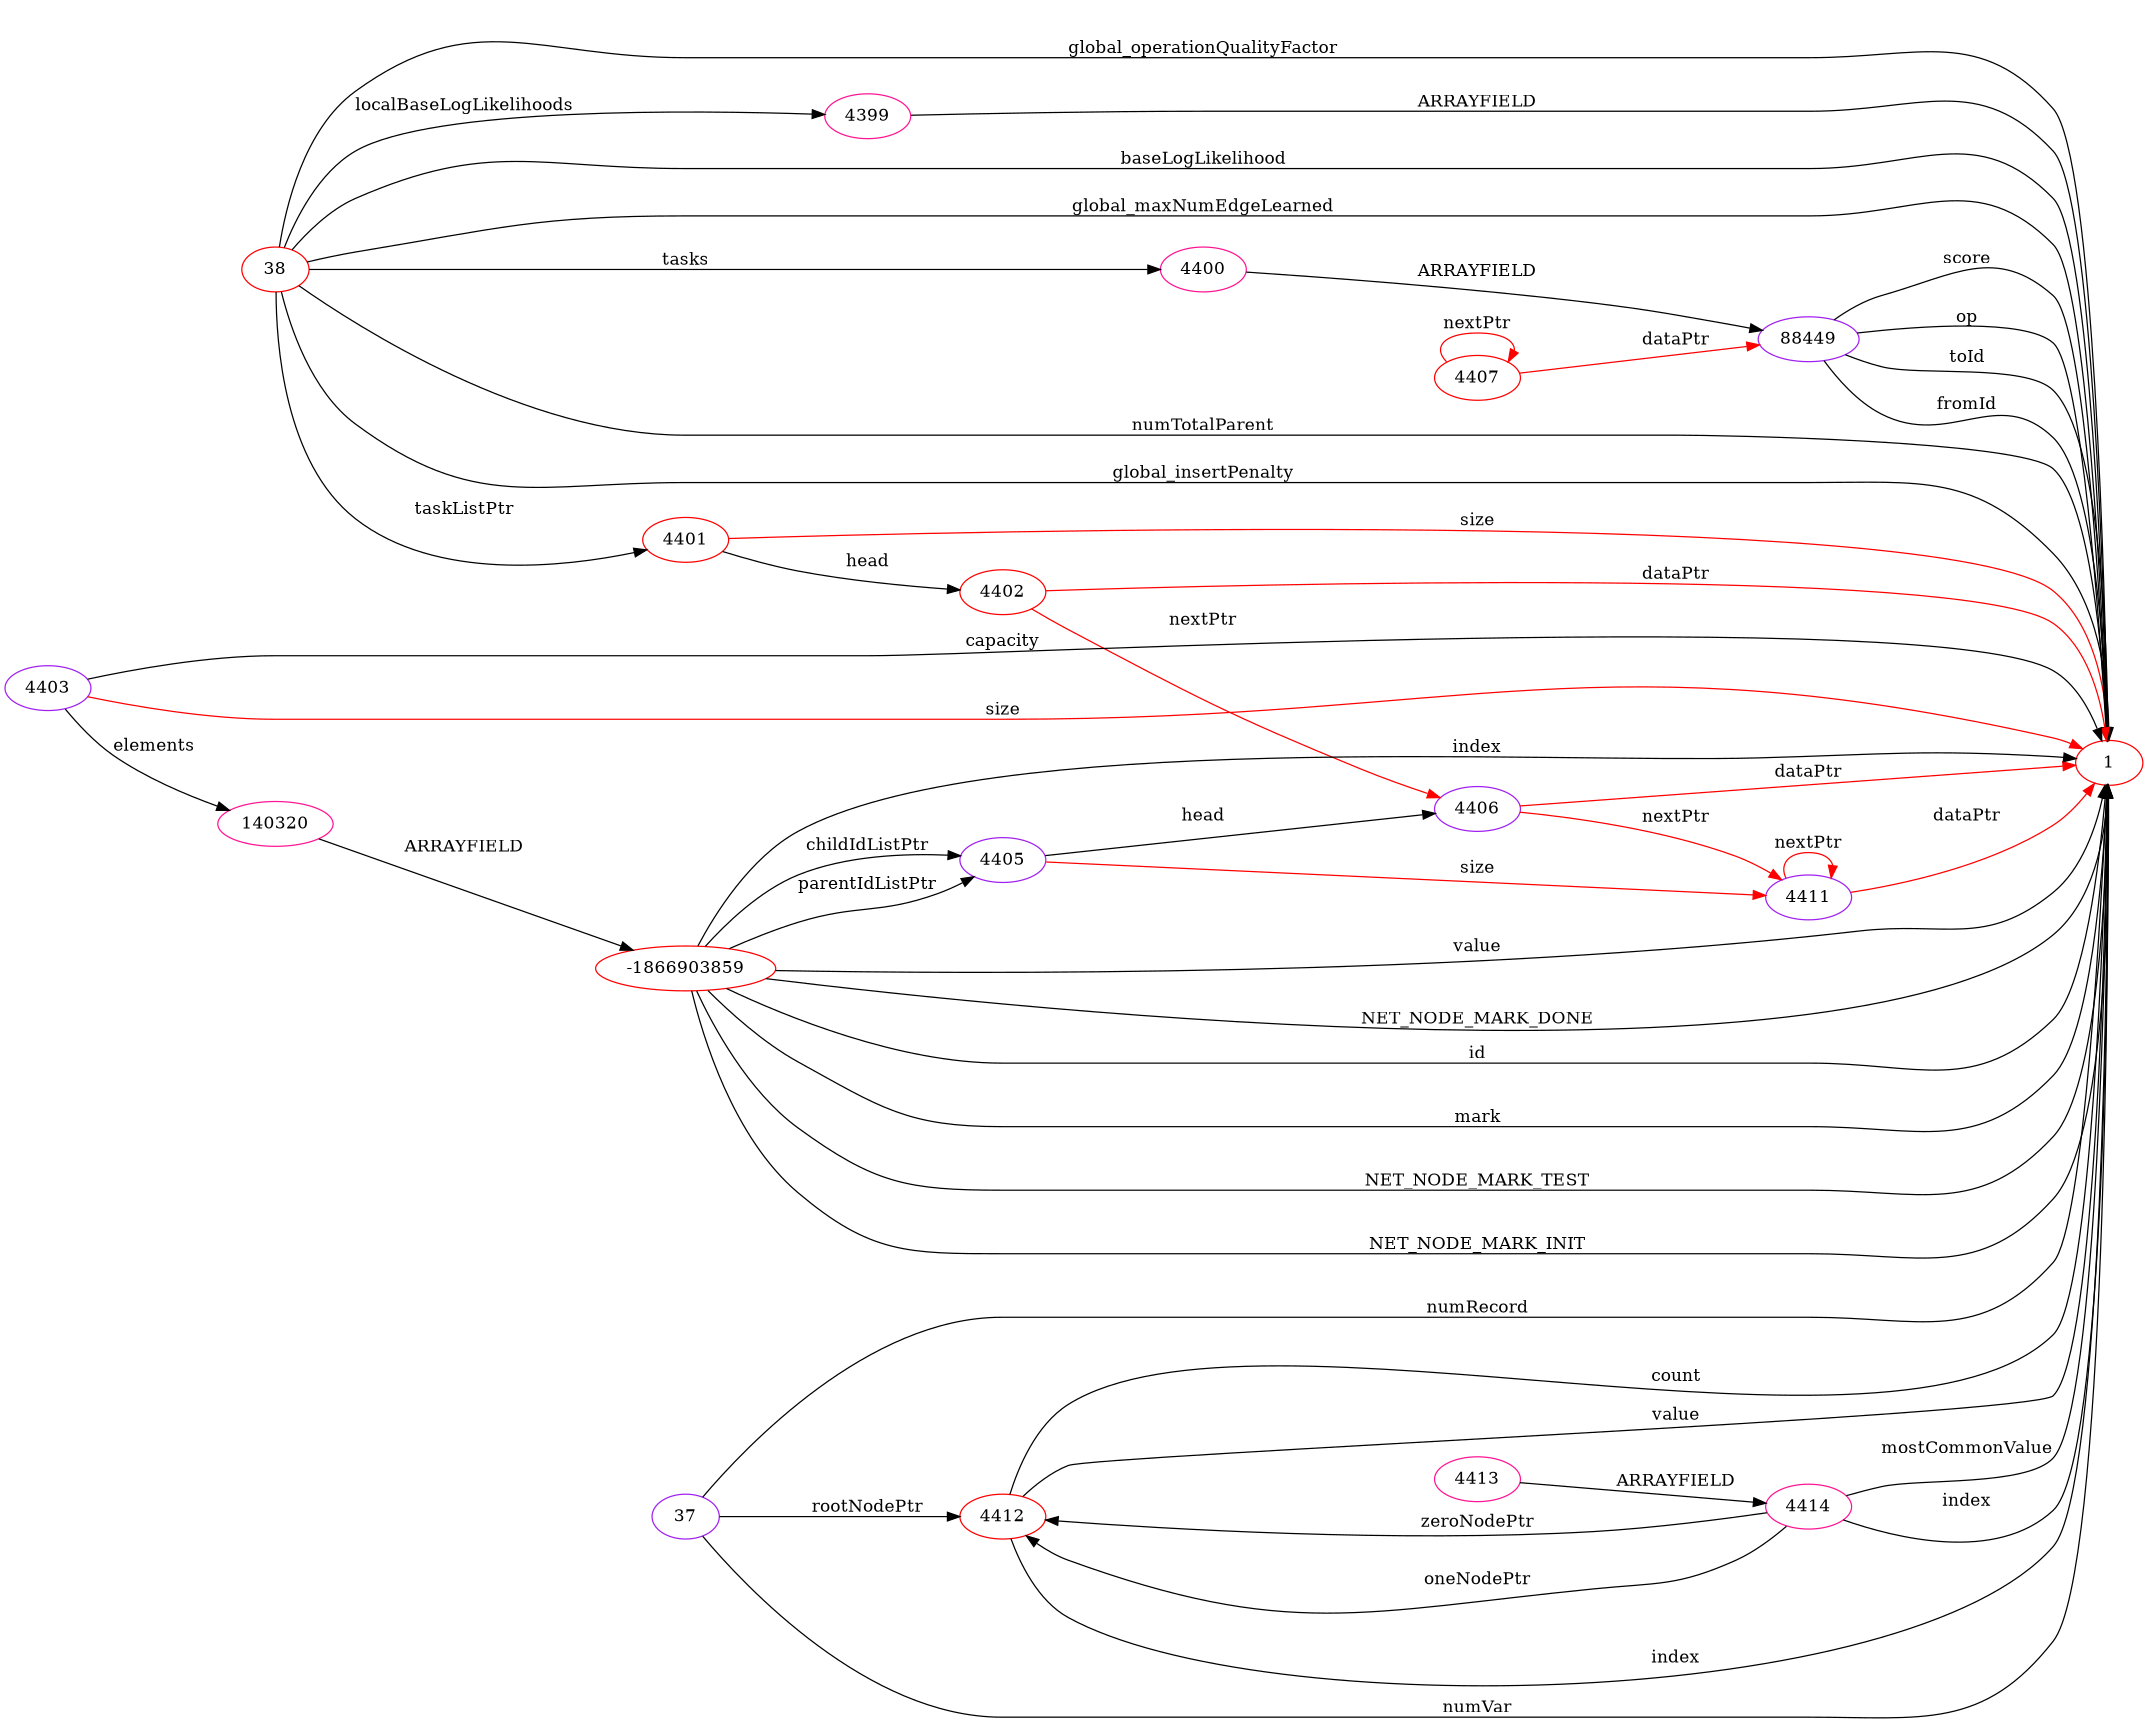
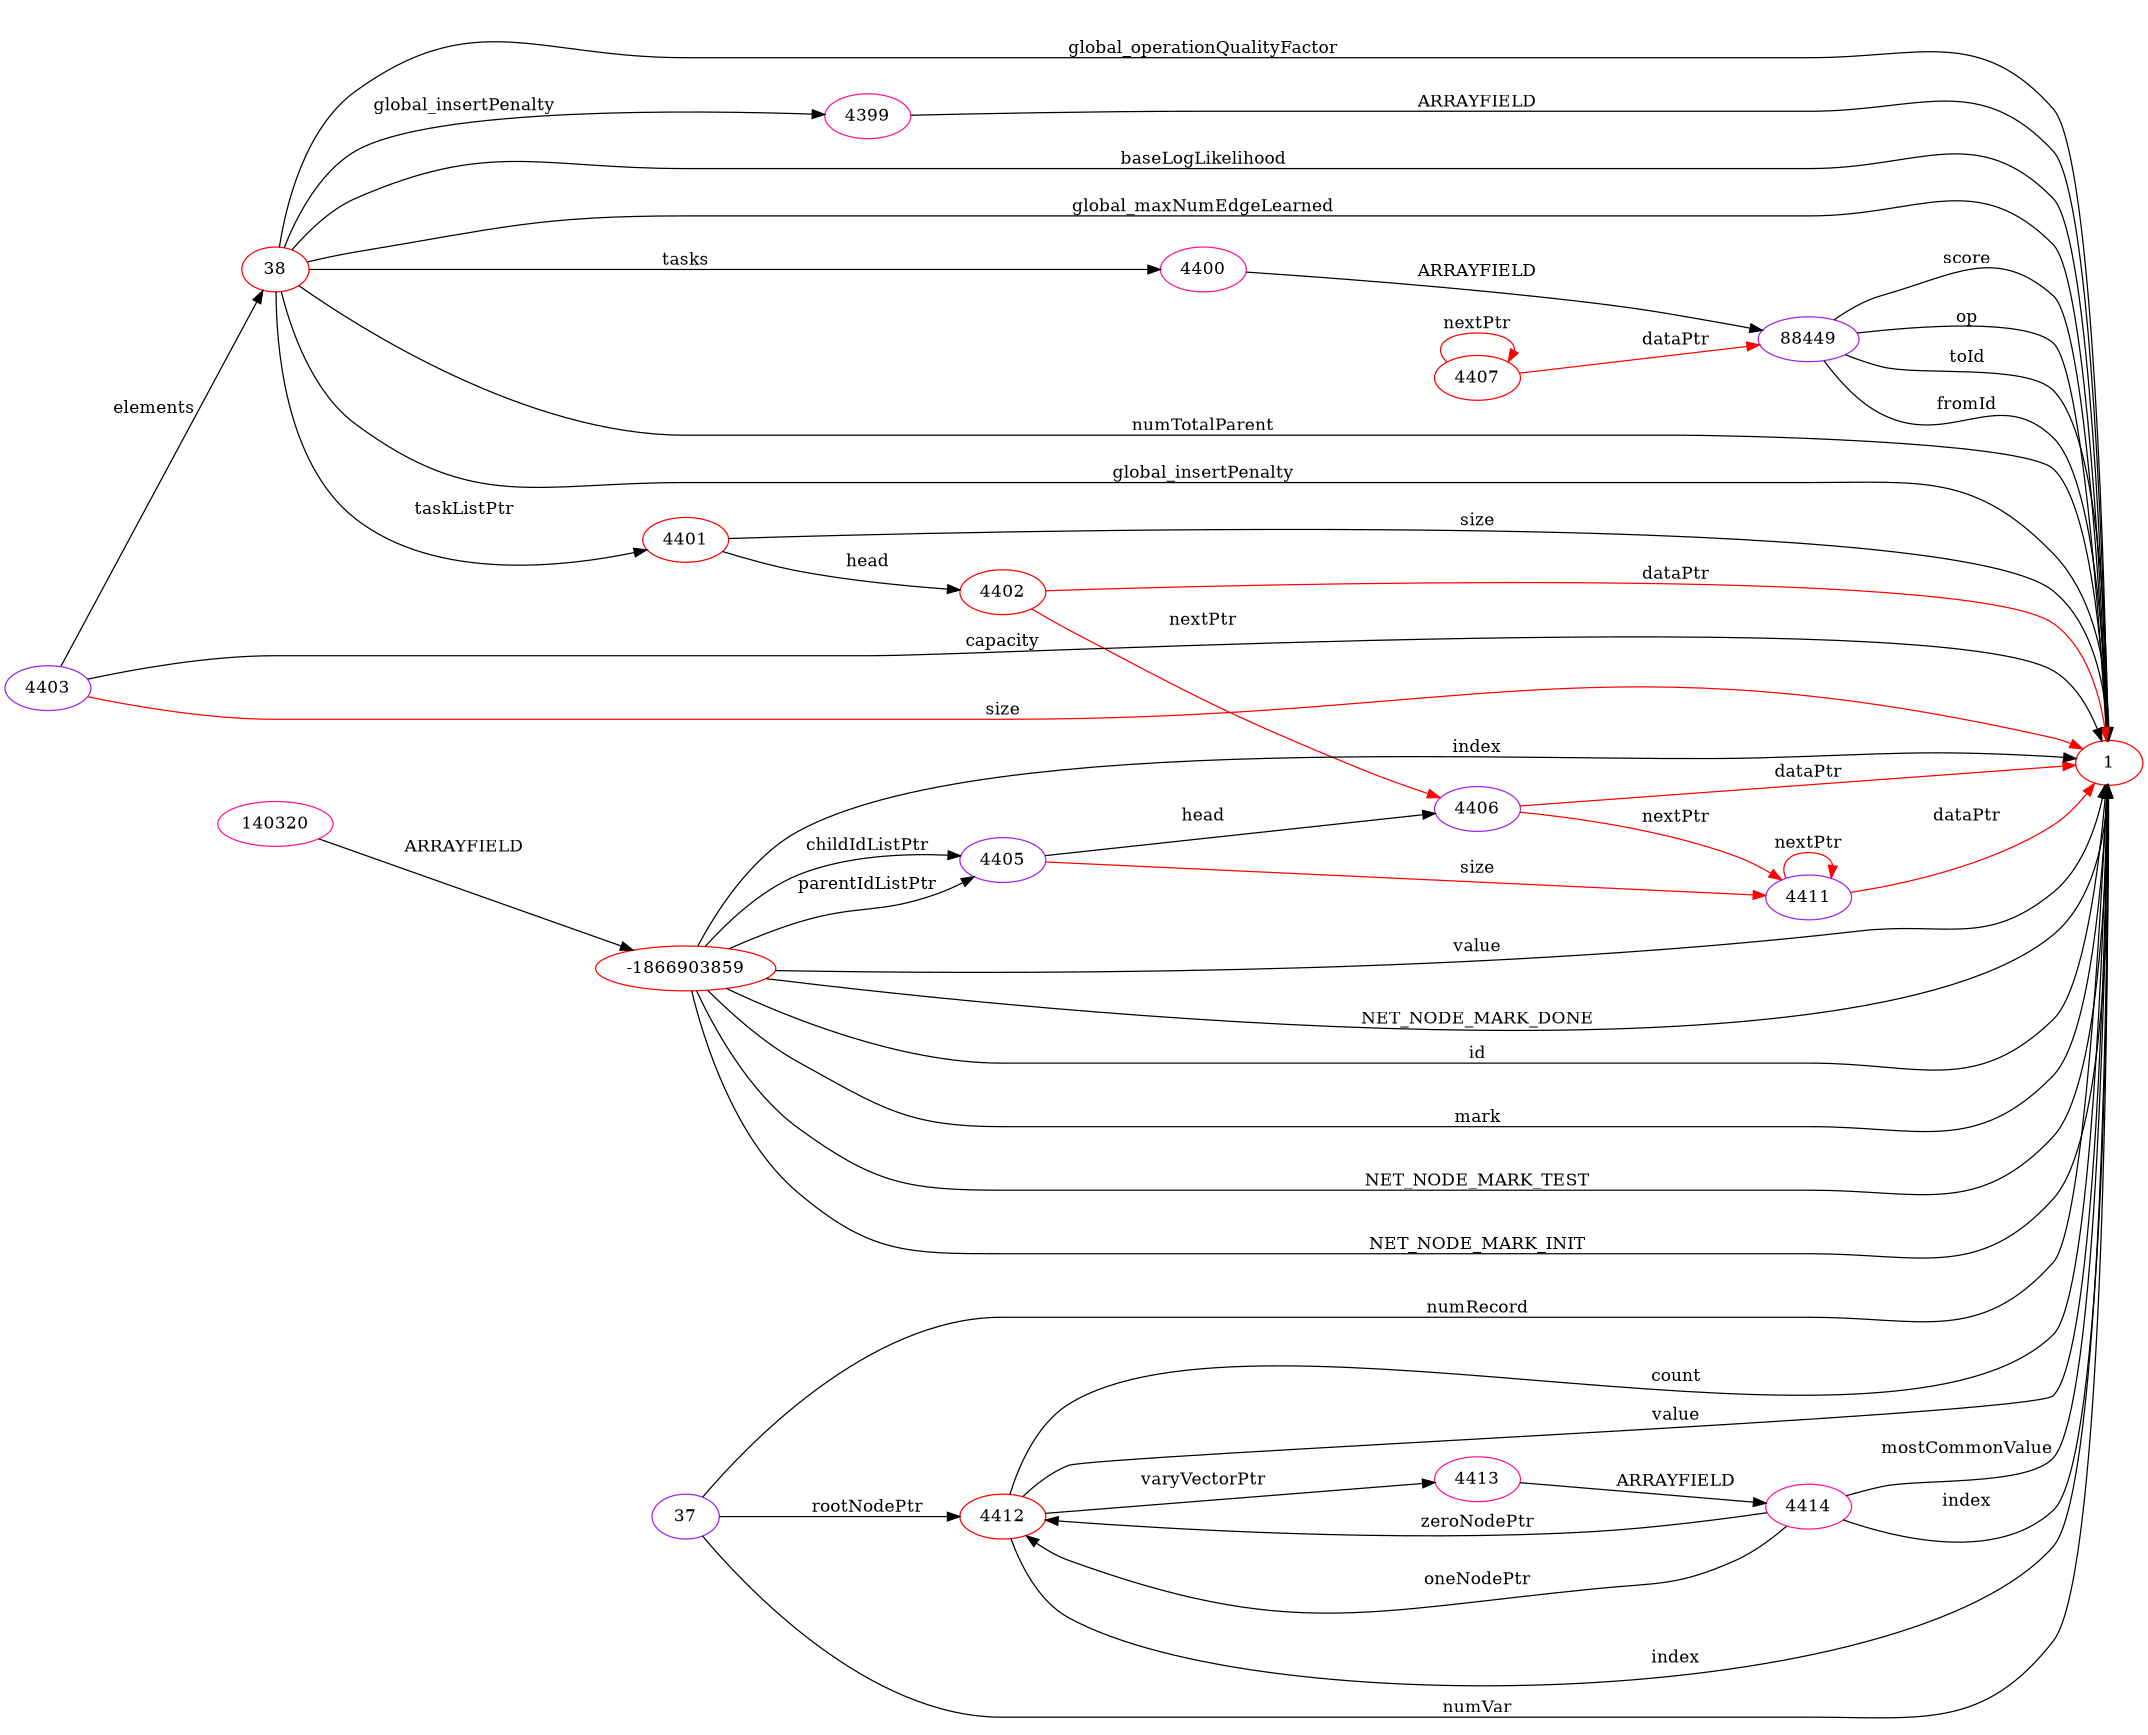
(464, 106) -> (464, 106)
(1469, 531) -> (1469, 531)
(134, 769) -> (159, 484)
none -> (1234, 1498)
